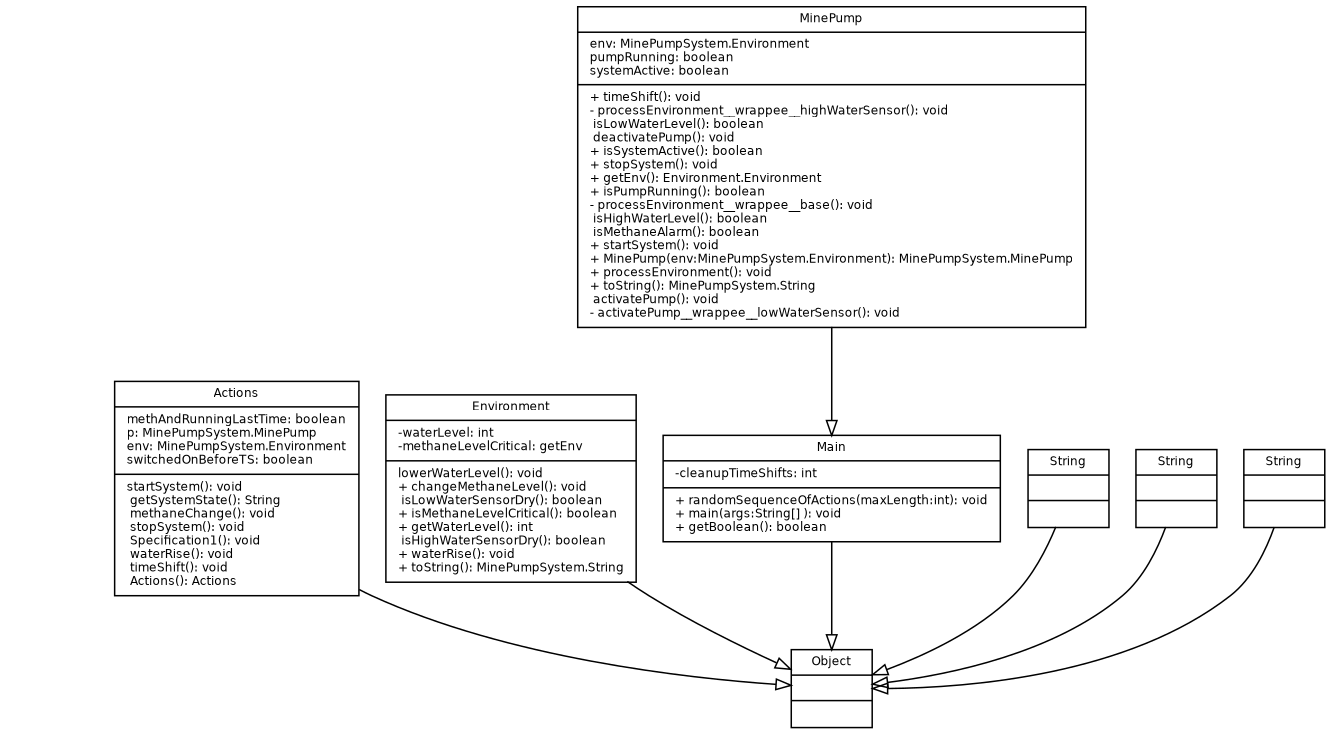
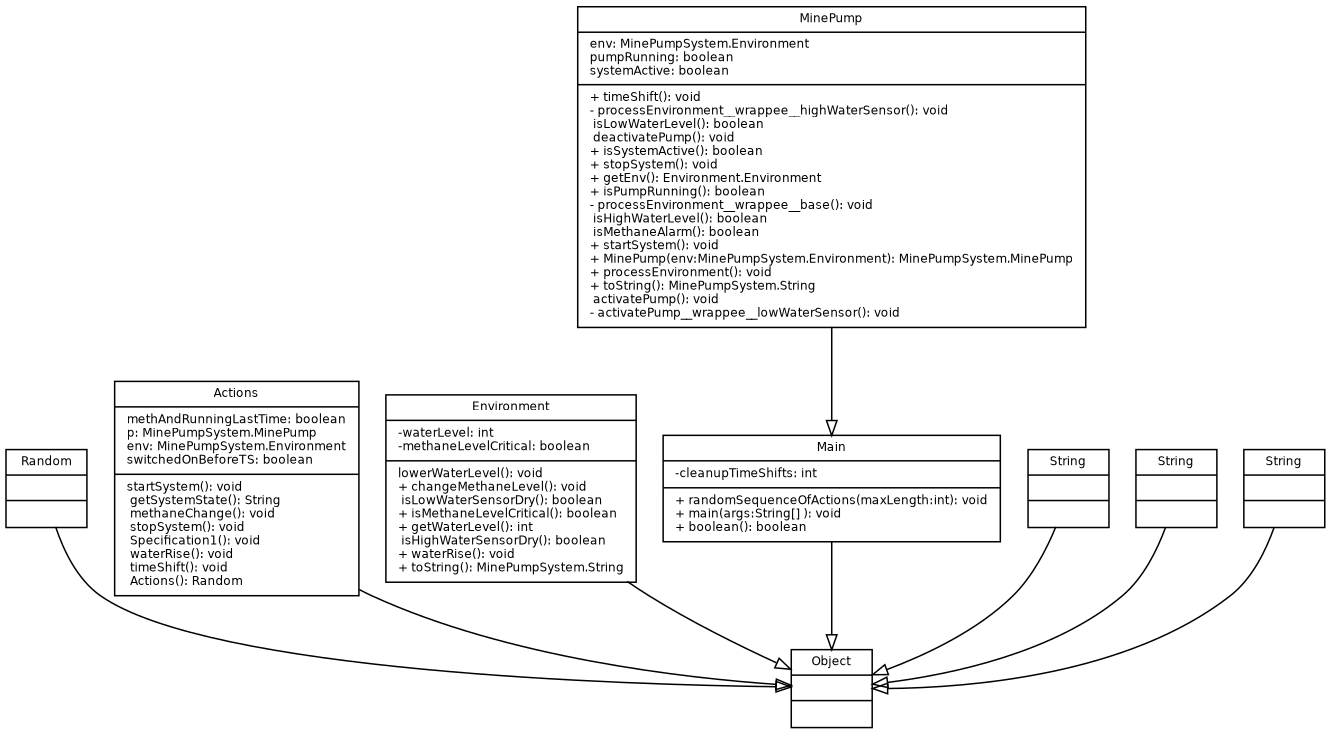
(491, 447) -> (495, 447)
none -> (46, 489)
(752, 528) -> (741, 528)
(182, 581) -> (185, 581)
